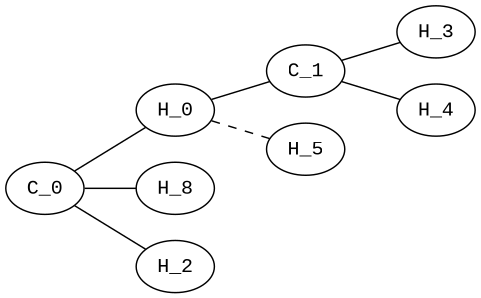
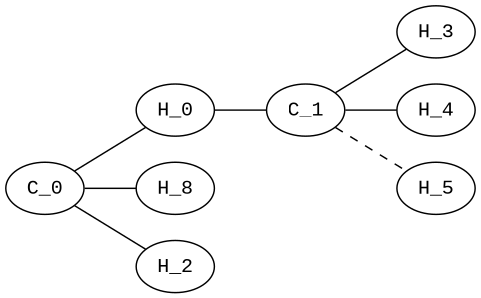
(241, 130) -> (371, 149)
